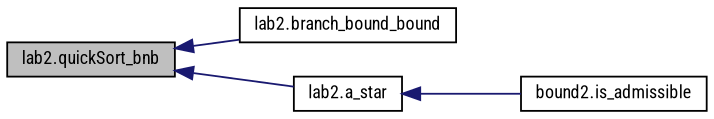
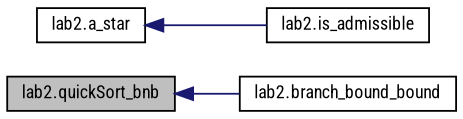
(244, 80) -> none
(614, 94) -> (348, 25)
